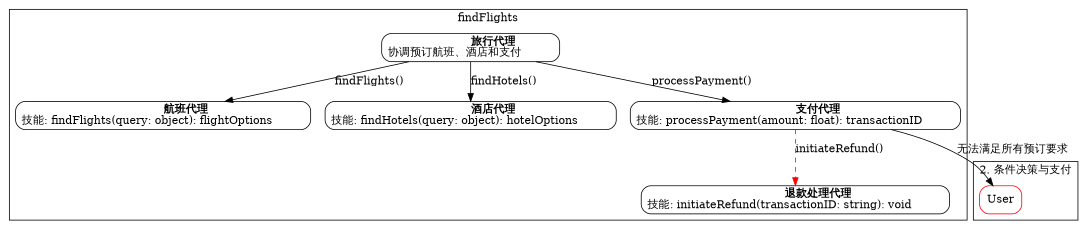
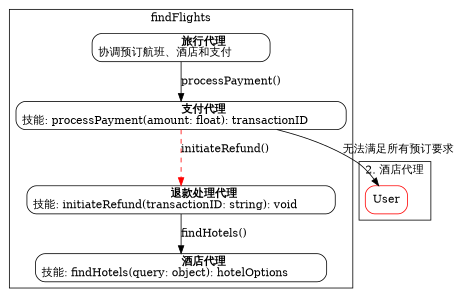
(471, 78) -> (181, 230)
(163, 116) -> none
(1026, 171) -> (395, 171)
